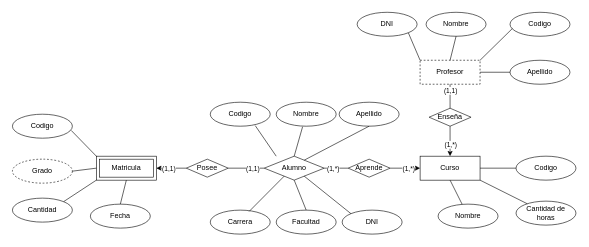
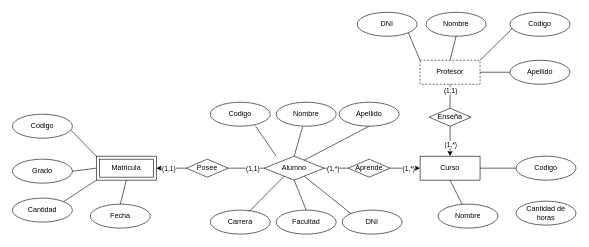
(42, 171) -> (42, 171)
(504, 192) -> none
